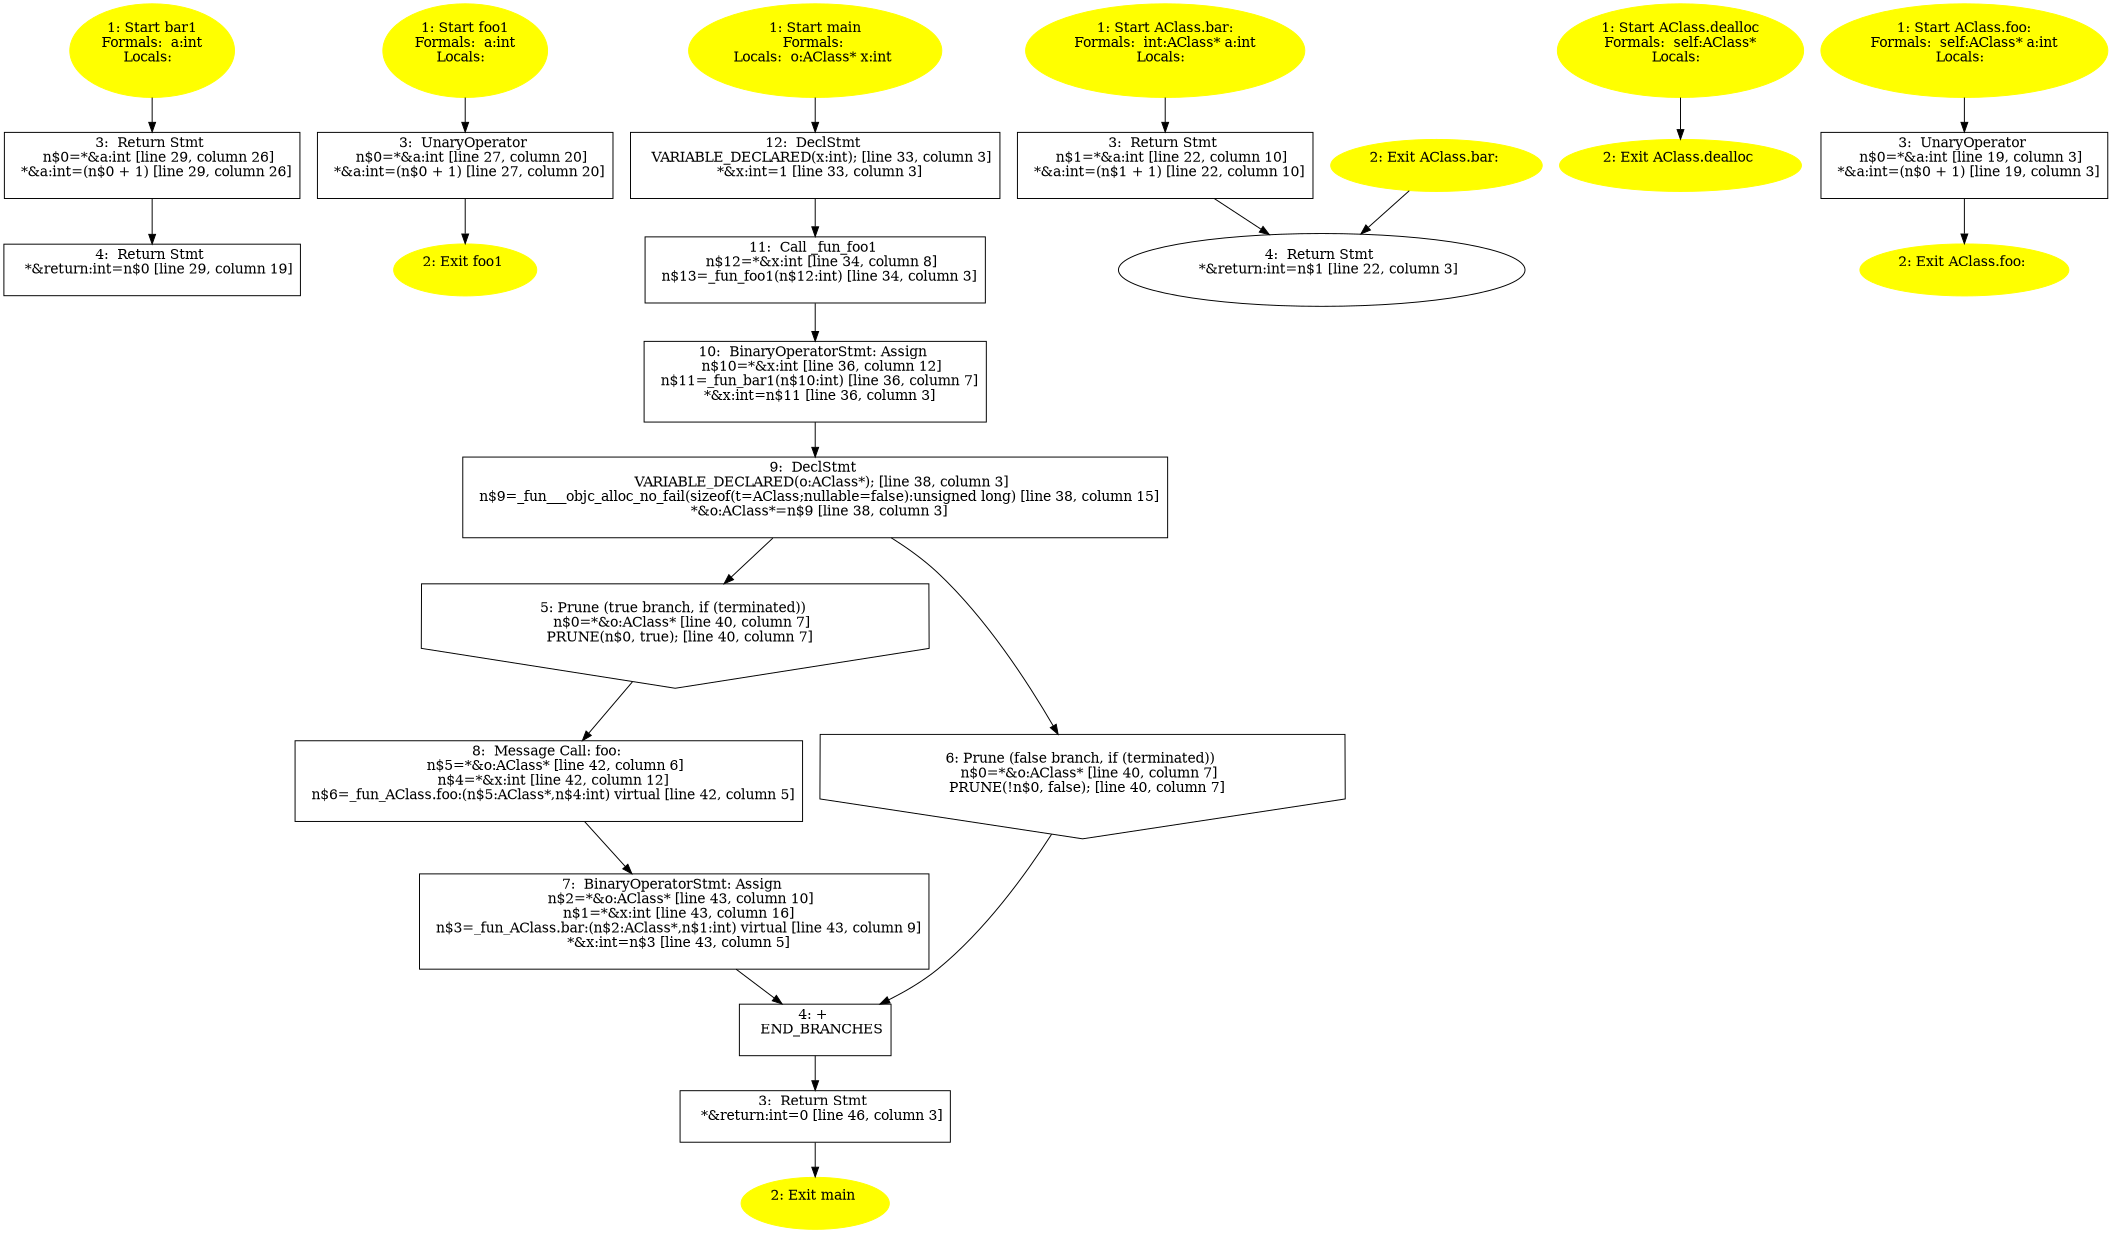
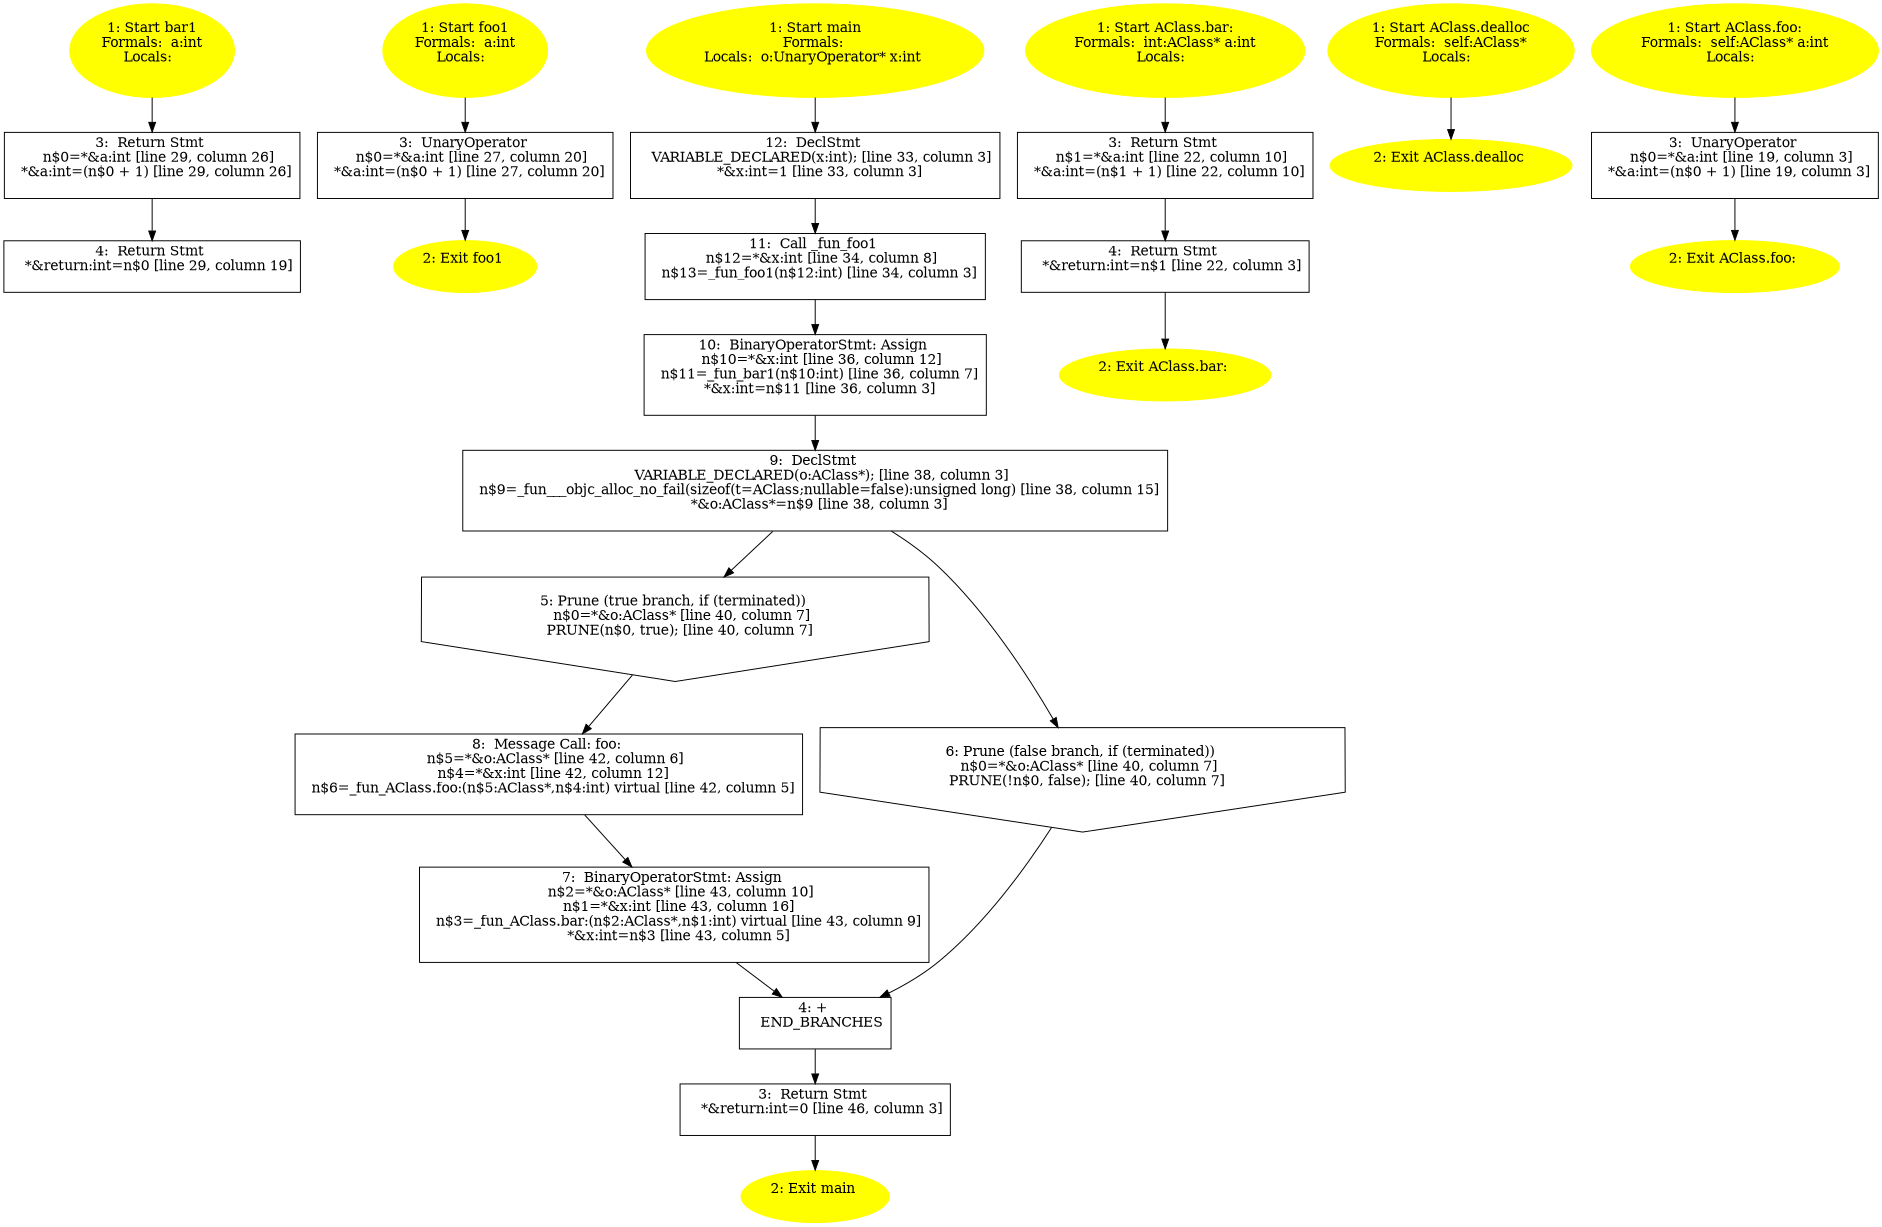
(815, 51) -> (815, 51)
(1389, 209) -> (1165, 316)
(1322, 270) -> (1165, 267)
